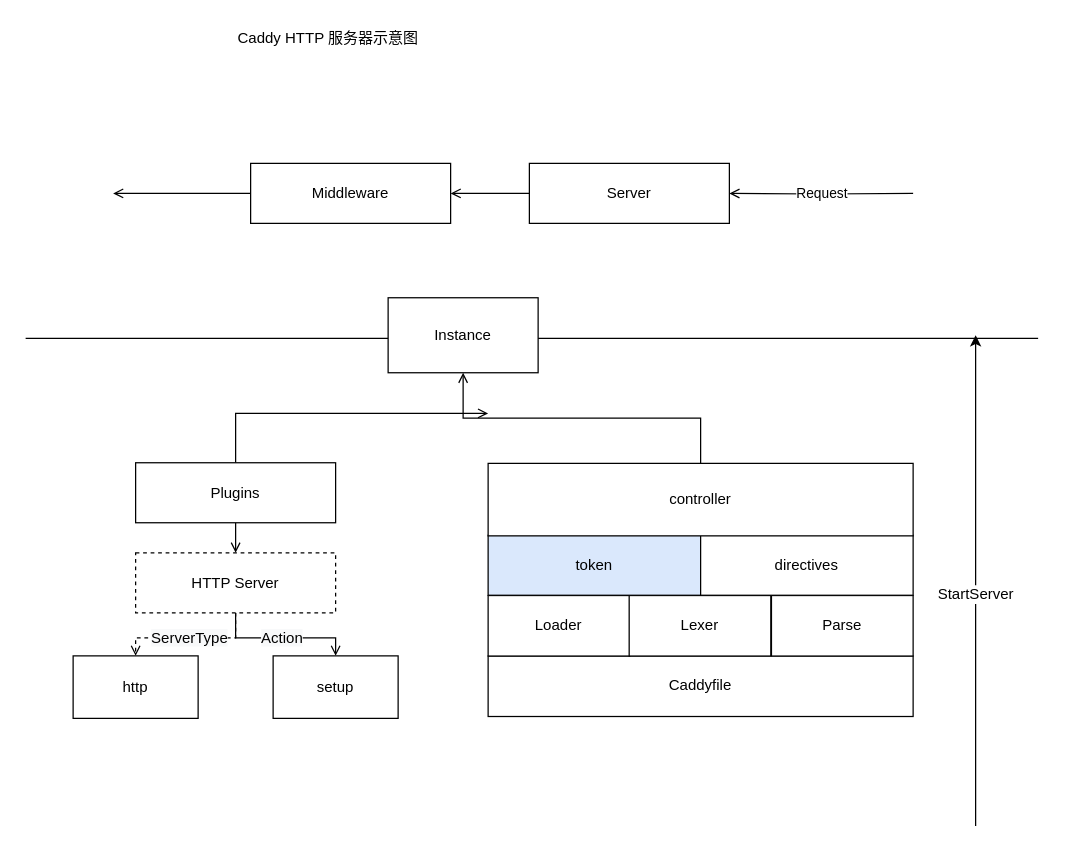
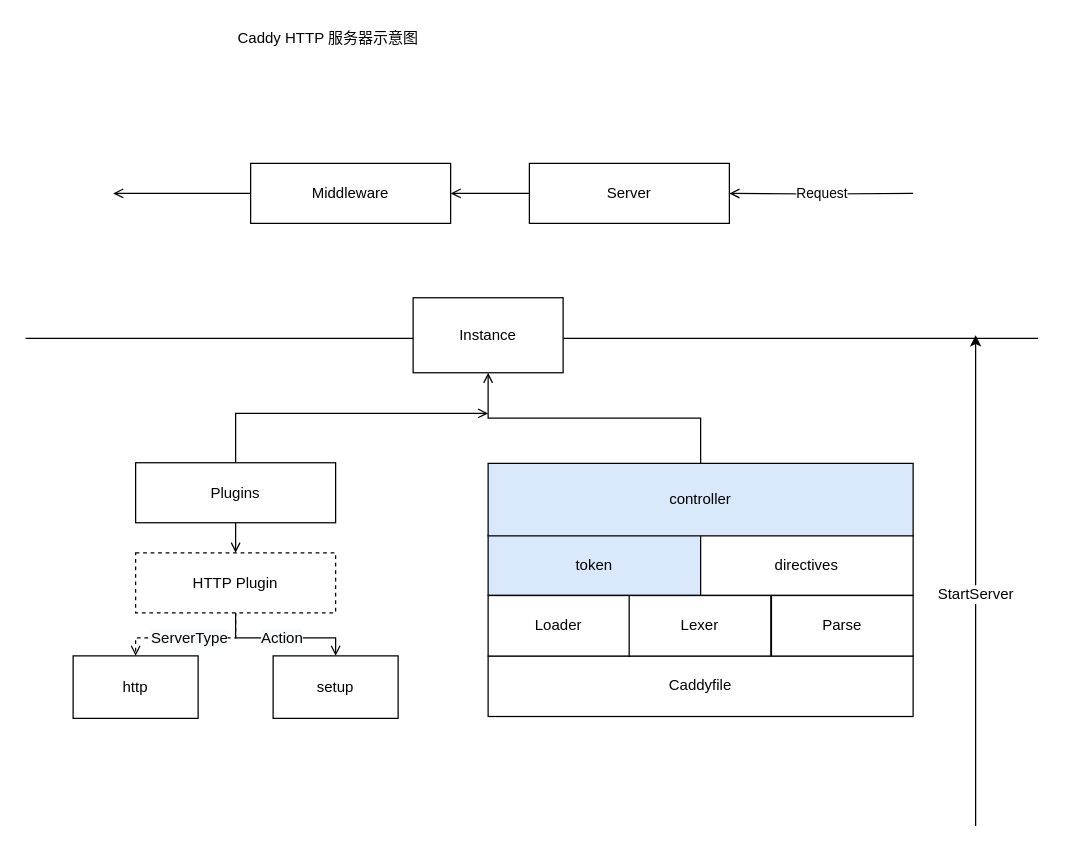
(463, 335) -> (488, 335)
(701, 499) -> (701, 499)
(236, 583) -> (236, 583)
